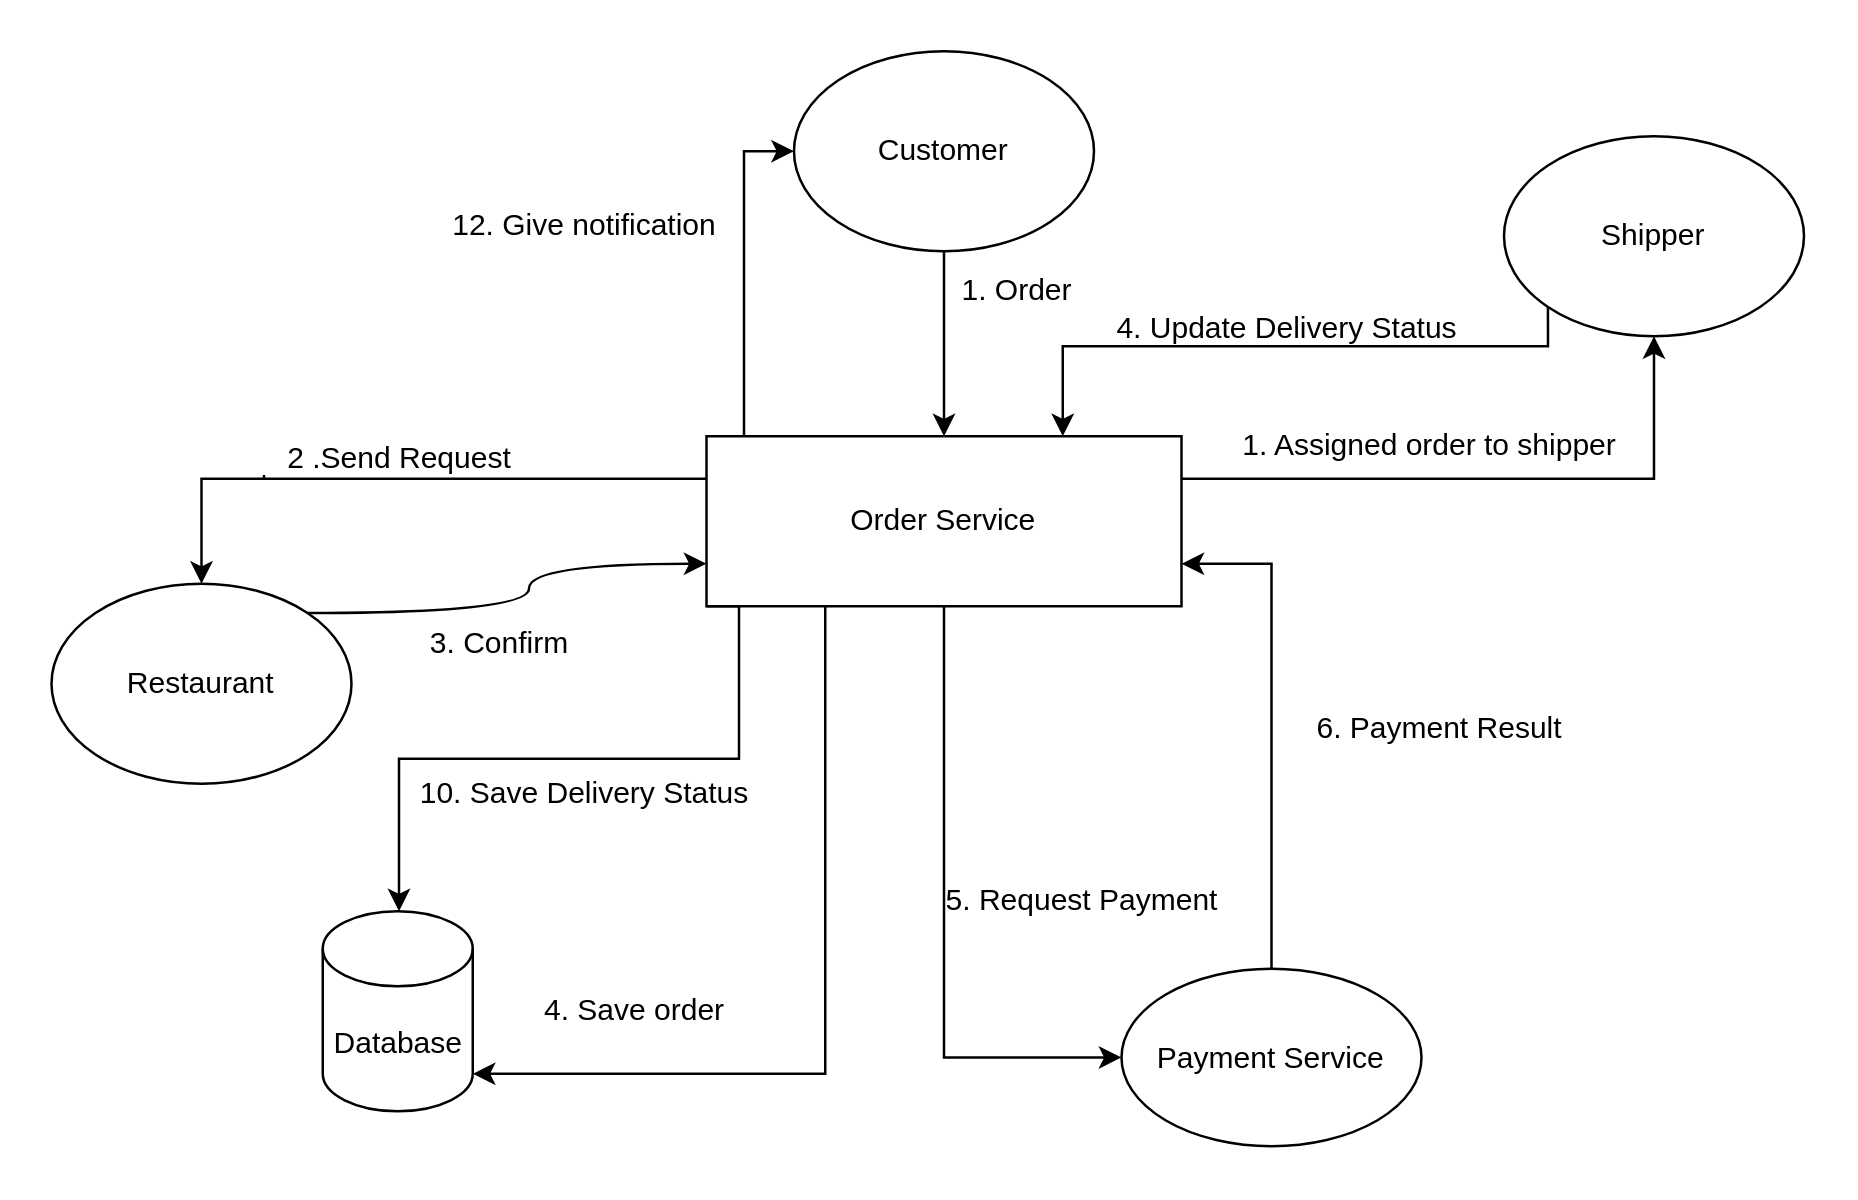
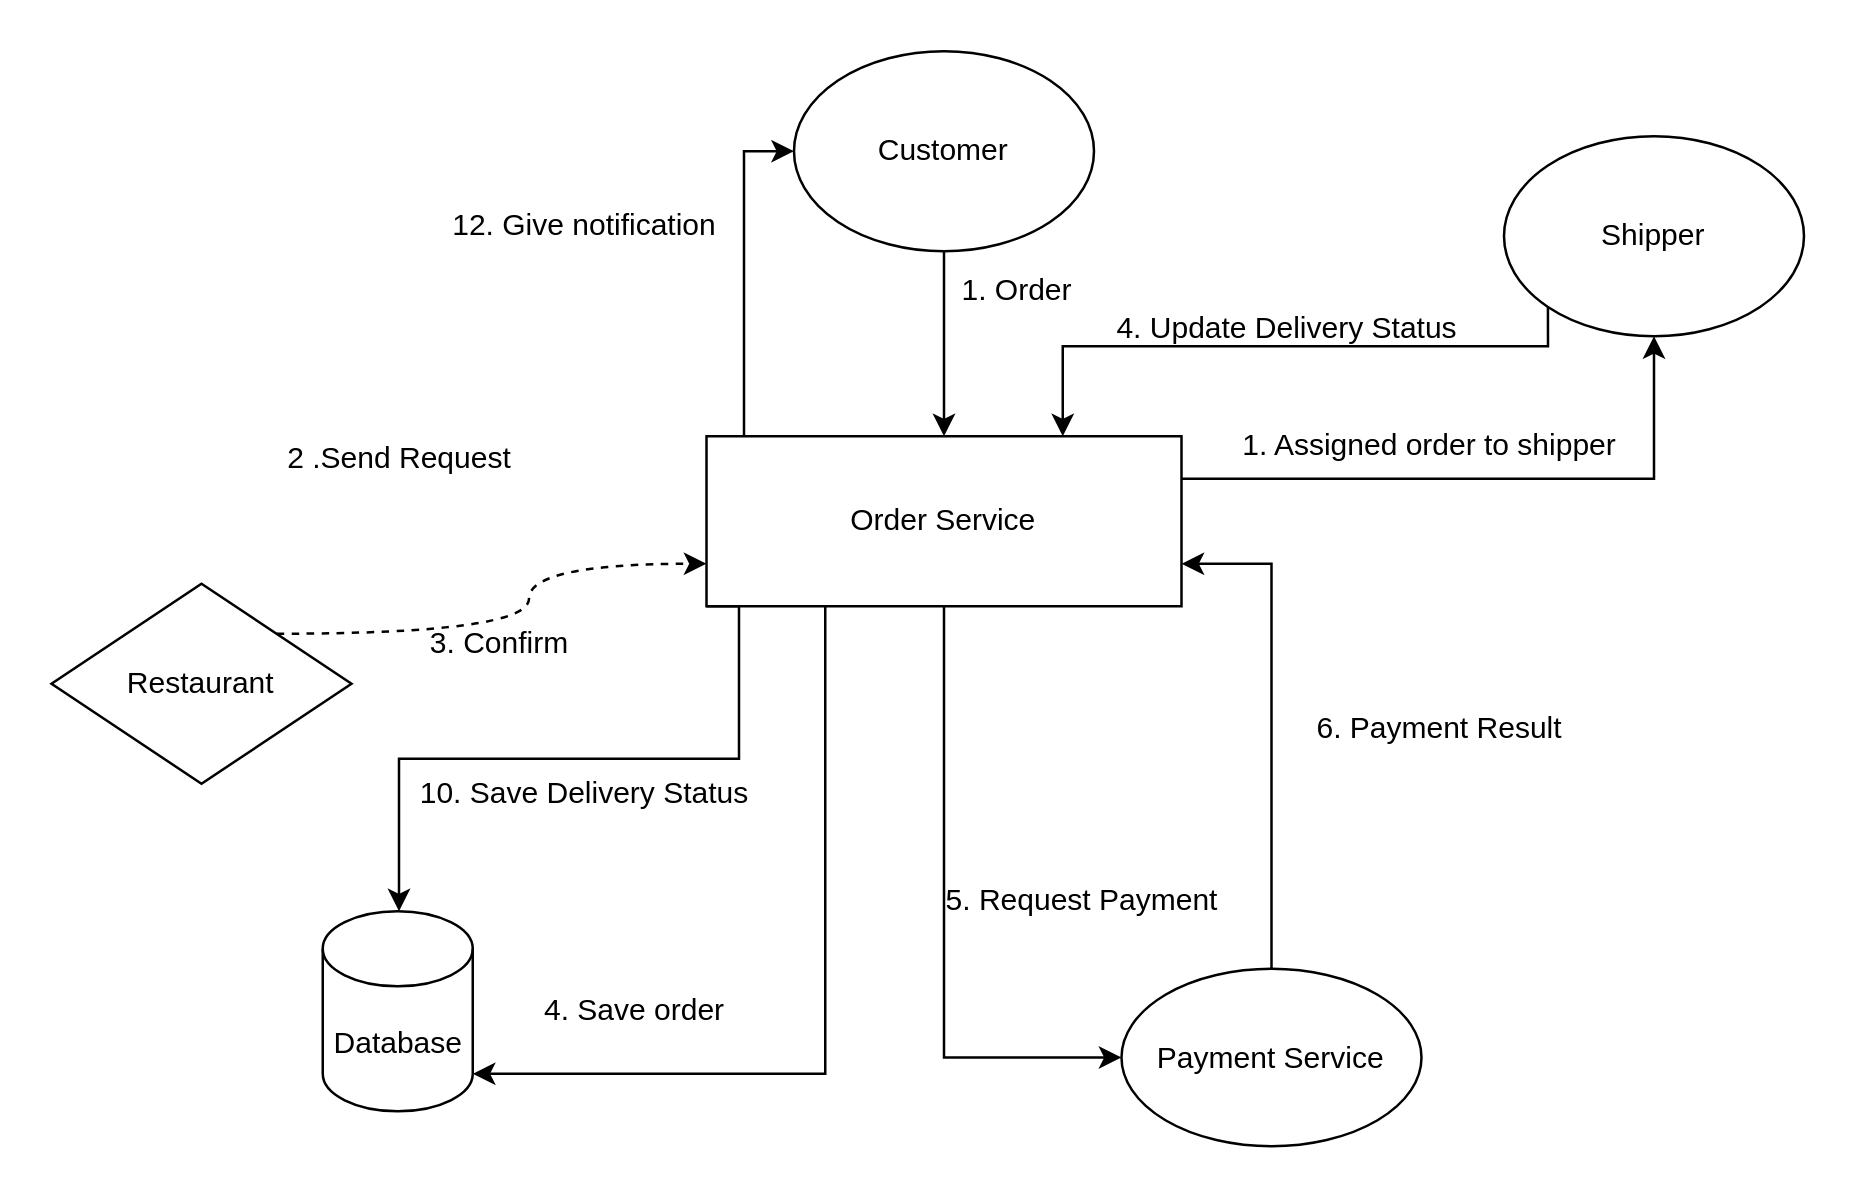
(632, 479) -> none
(502, 602) -> (492, 620)
(201, 684) -> (201, 684)
